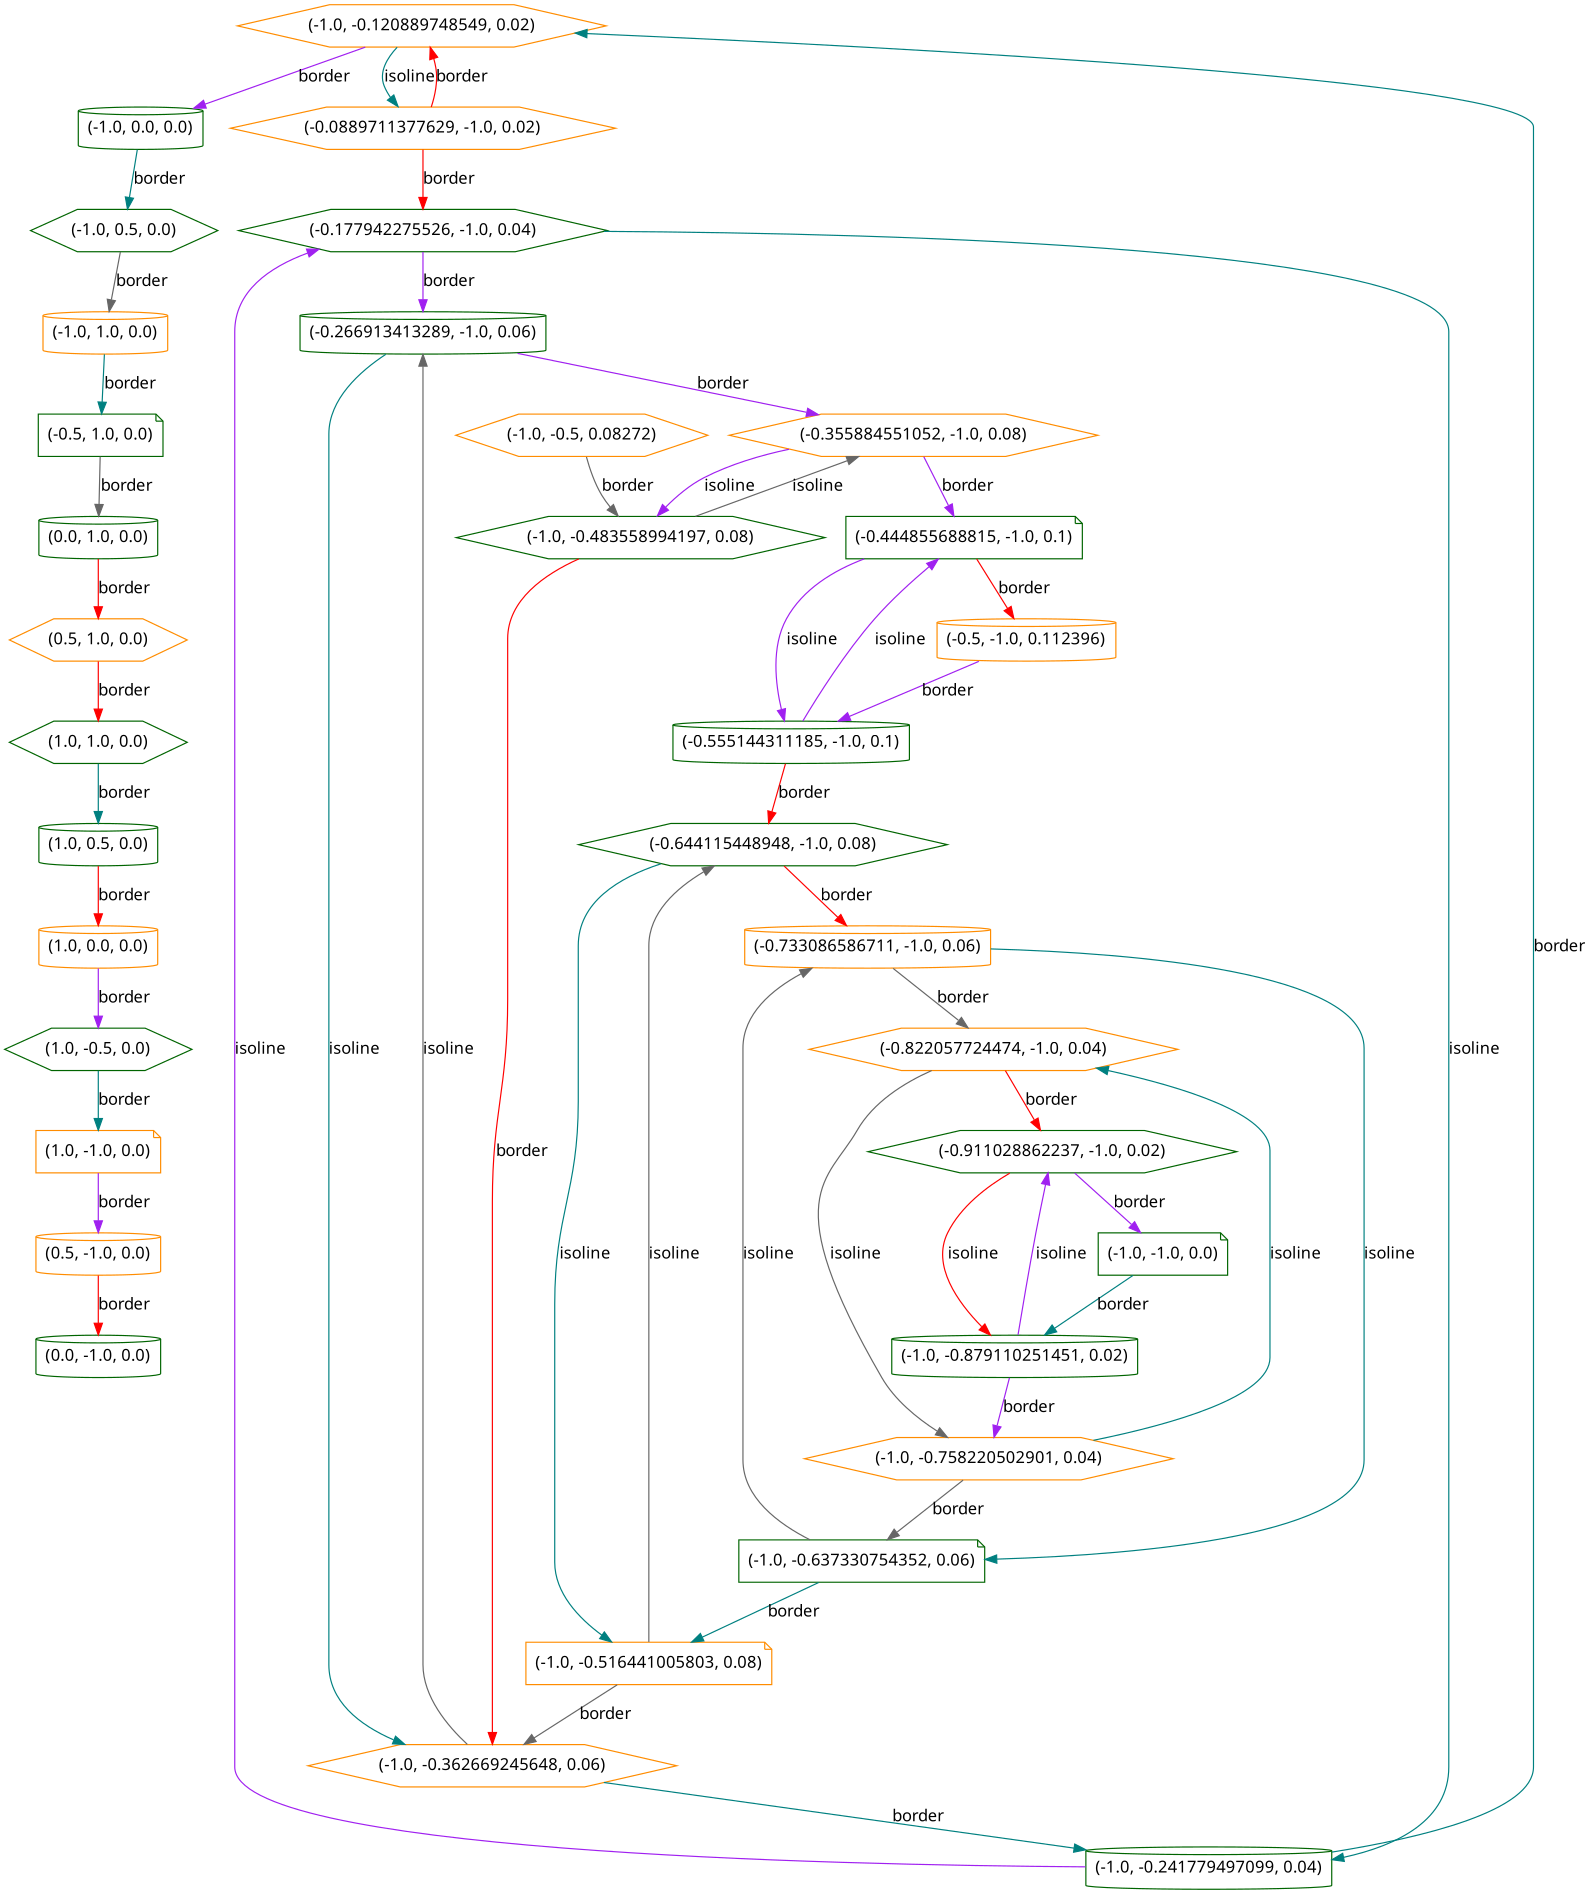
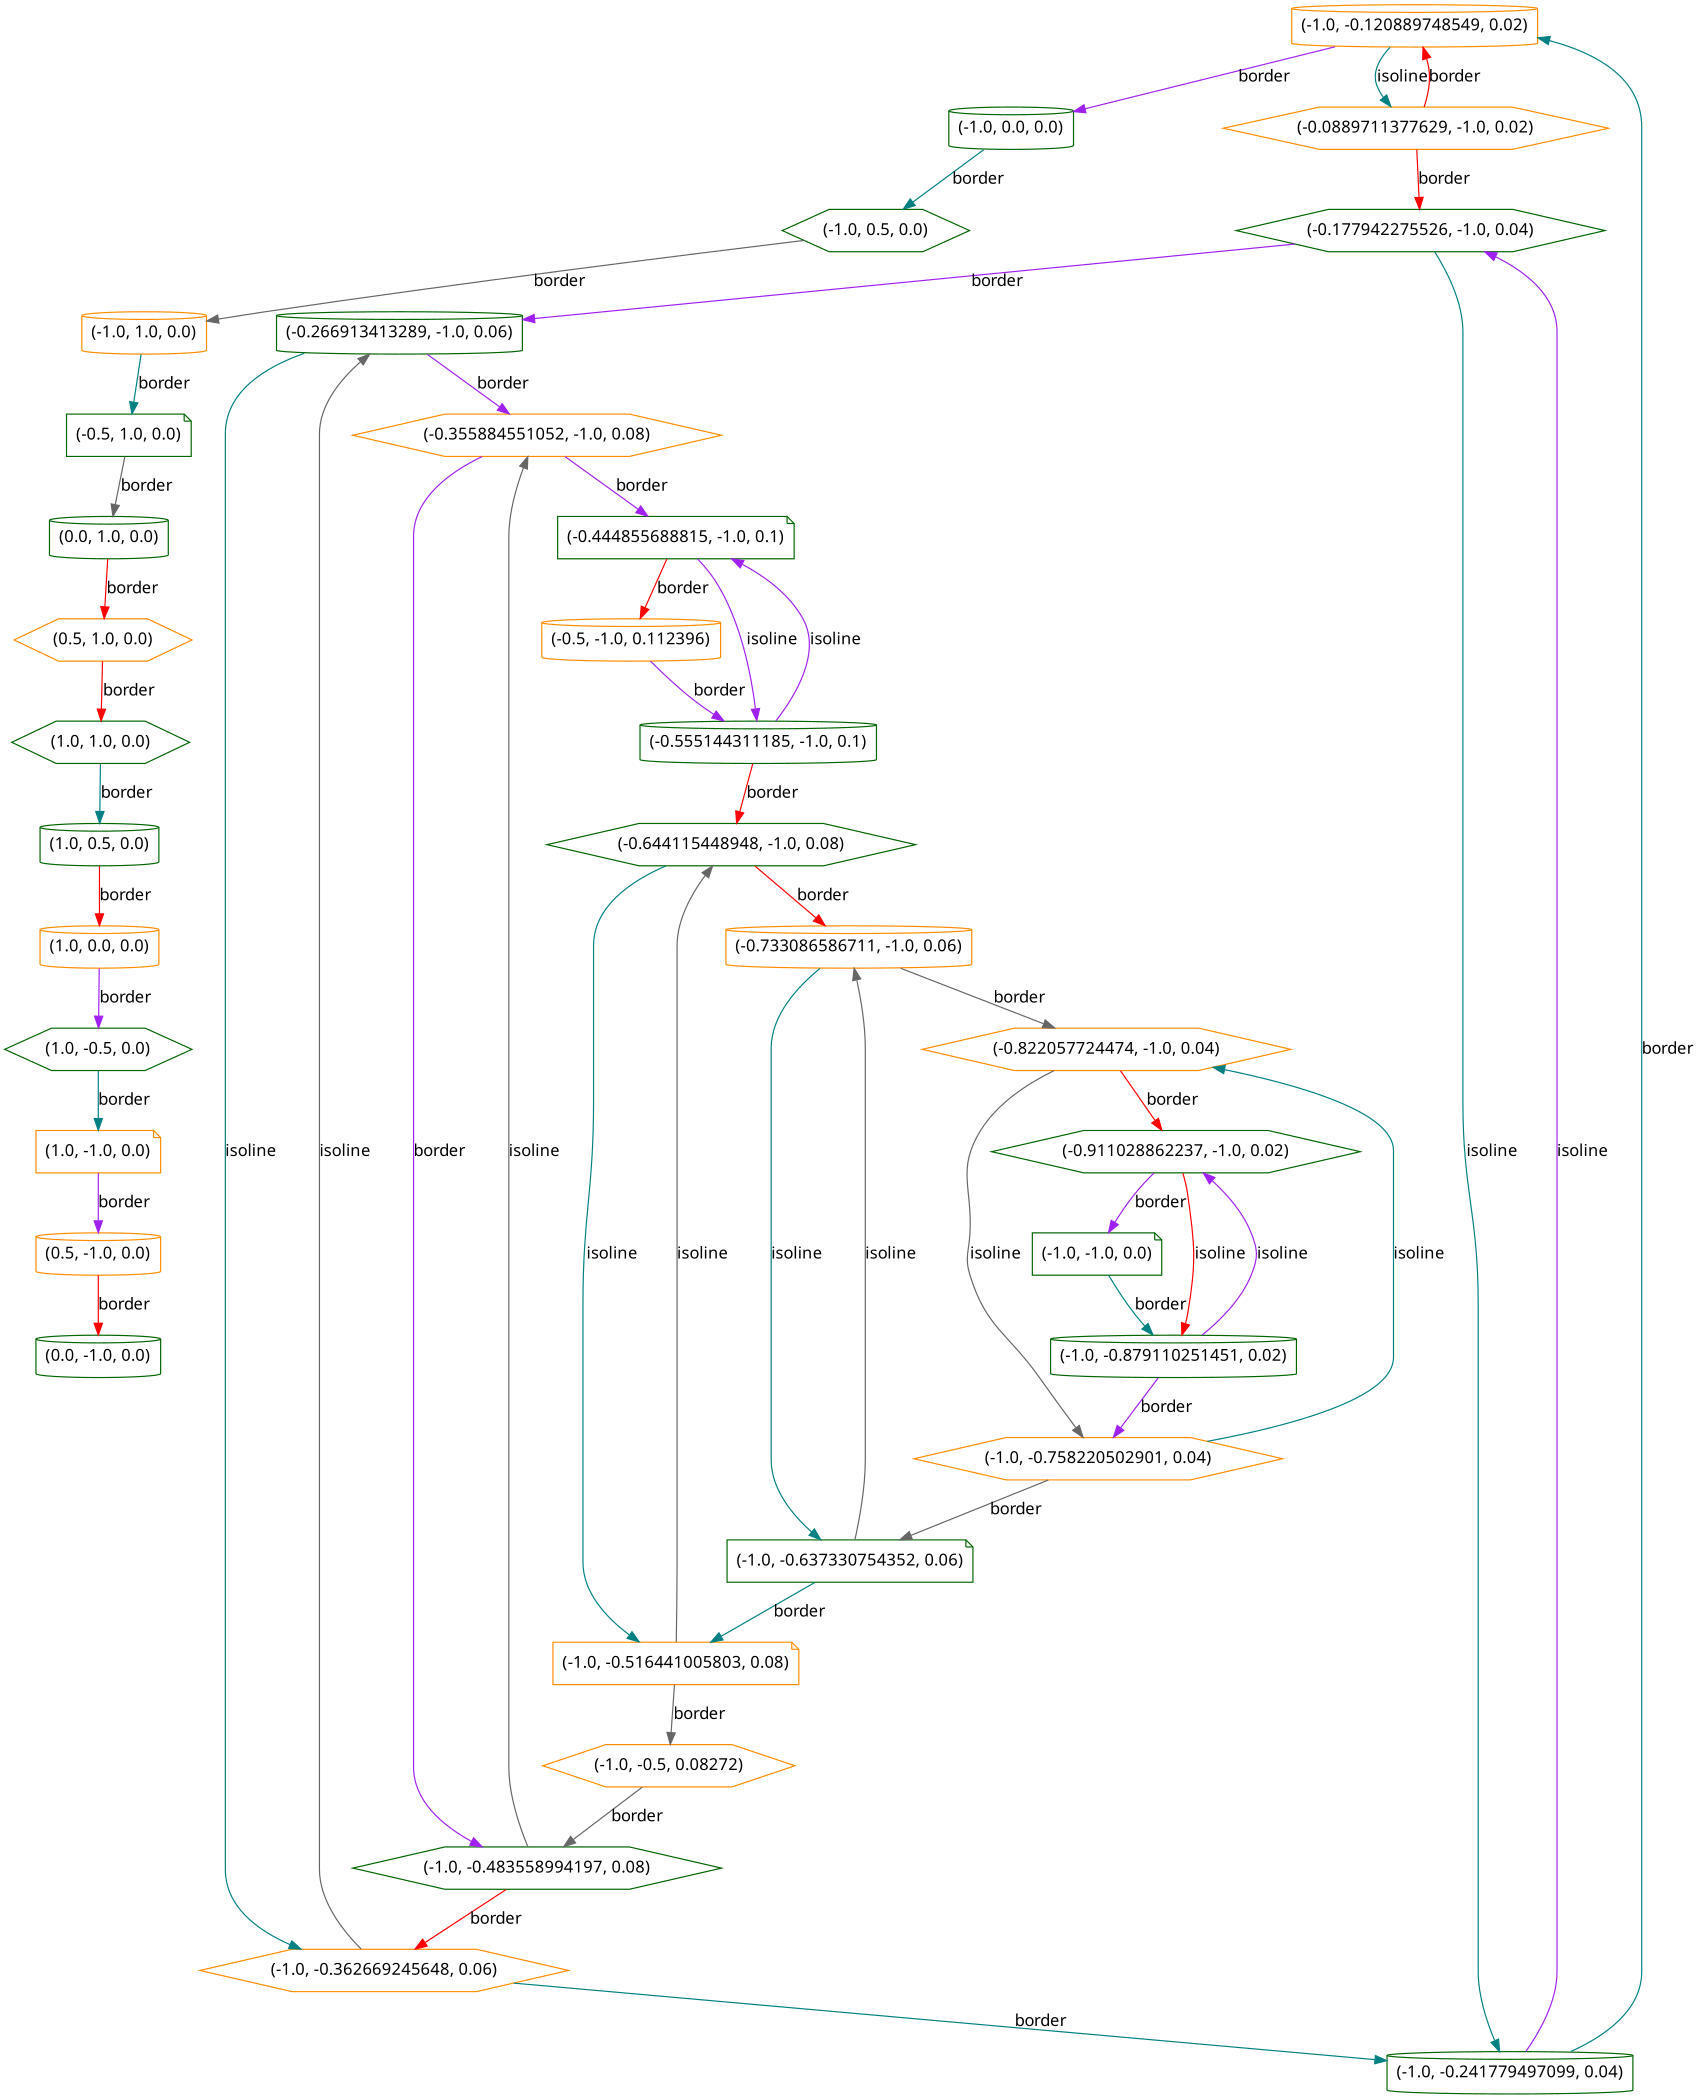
(422, 26) -> (1415, 26)
(730, 486) -> (440, 1152)
(576, 1711) -> (673, 1709)
